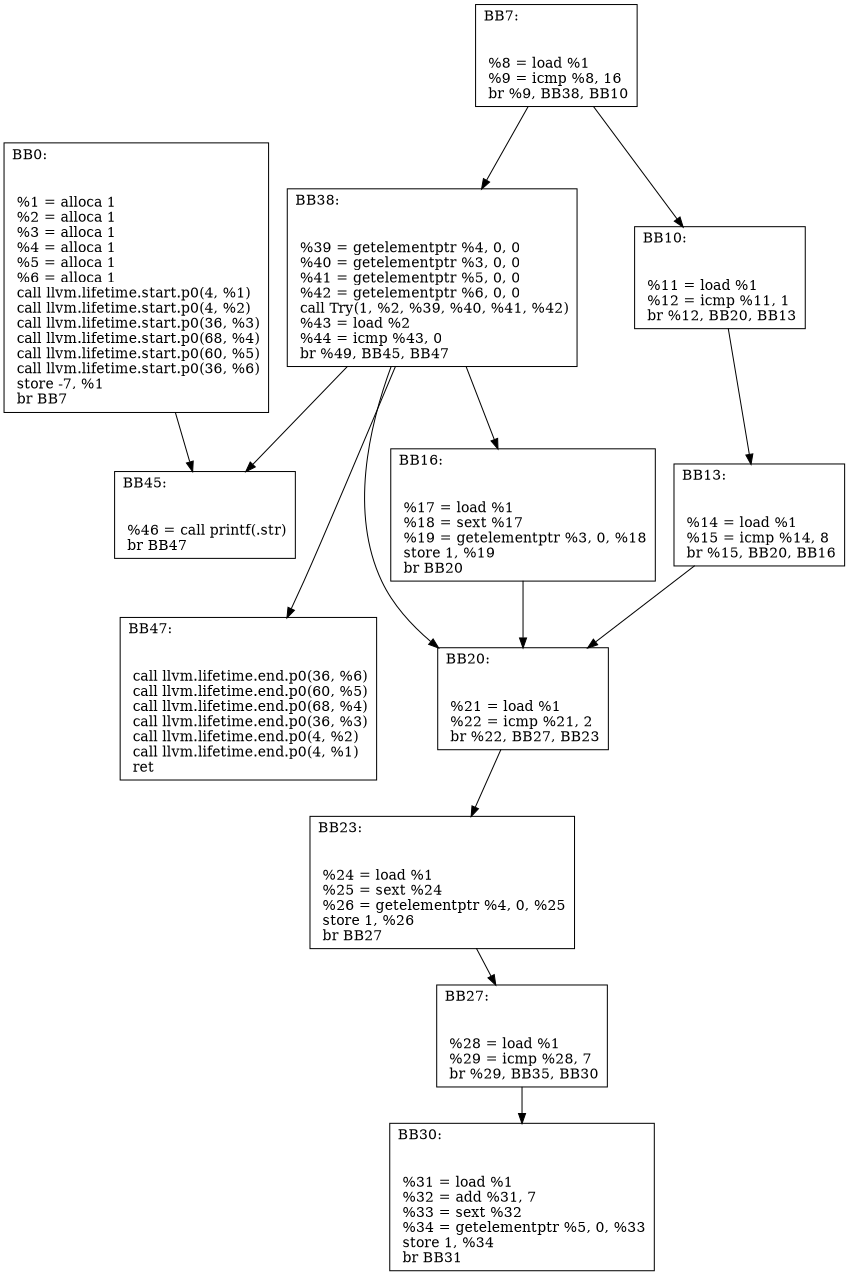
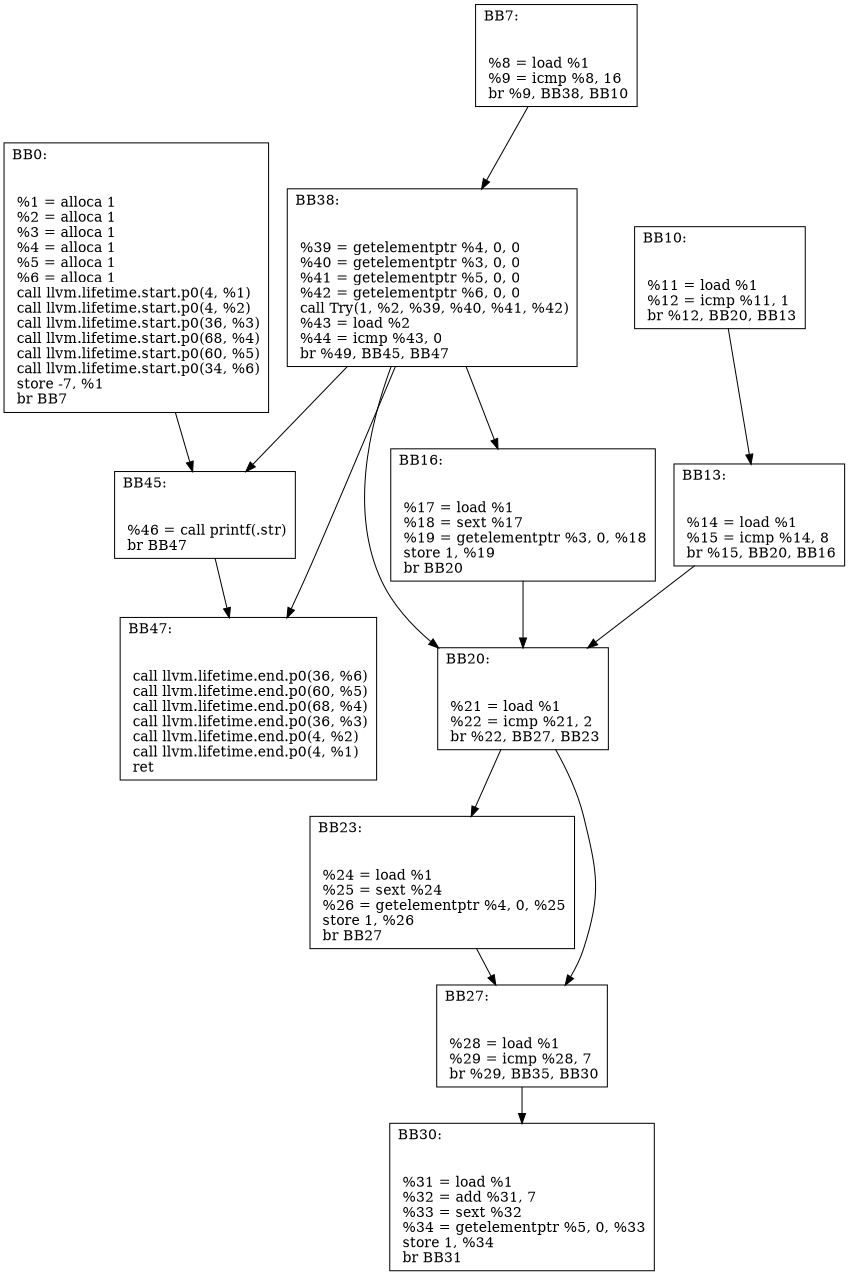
(635, 163) -> none
(136, 369) -> (136, 369)
none -> (221, 583)
none -> (593, 862)
